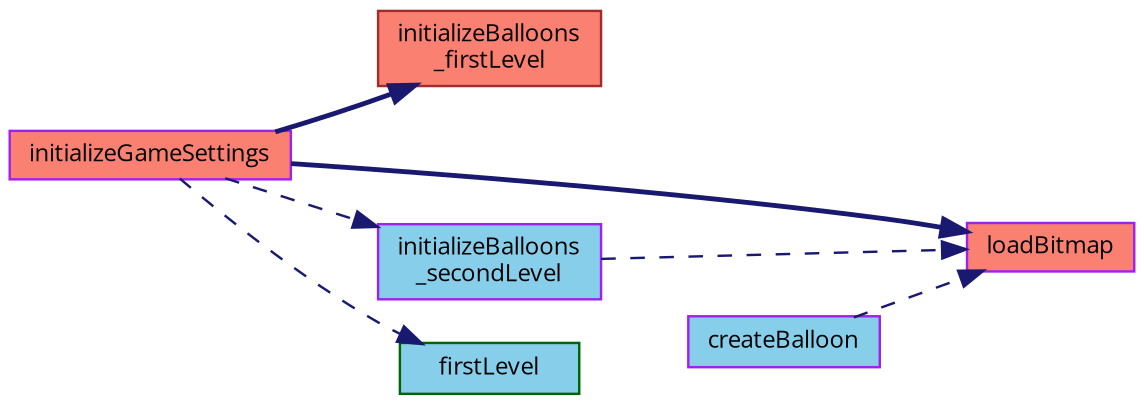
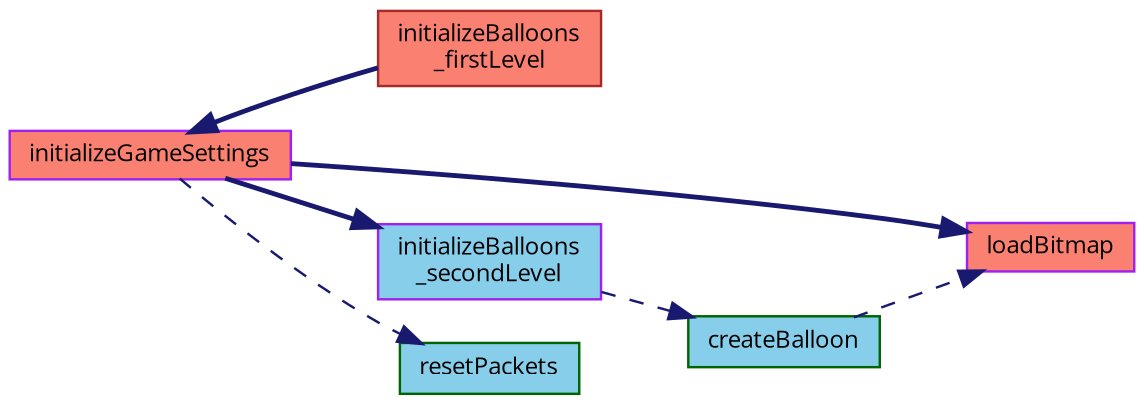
(334, 114) -> (295, 93)
(290, 199) -> (290, 199)
(772, 254) -> (636, 301)
(784, 342) -> (784, 342)
(490, 368) -> (490, 368)
